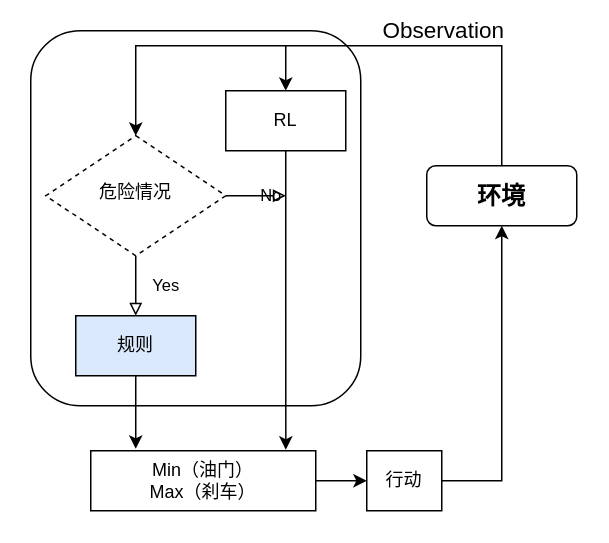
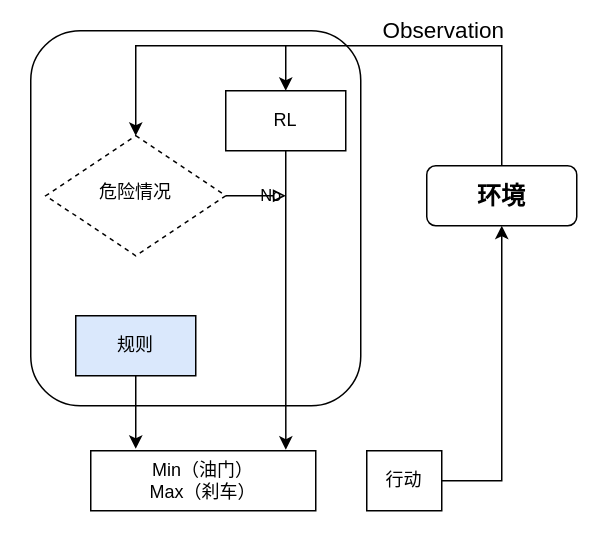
(136, 279) -> none
(336, 481) -> none
